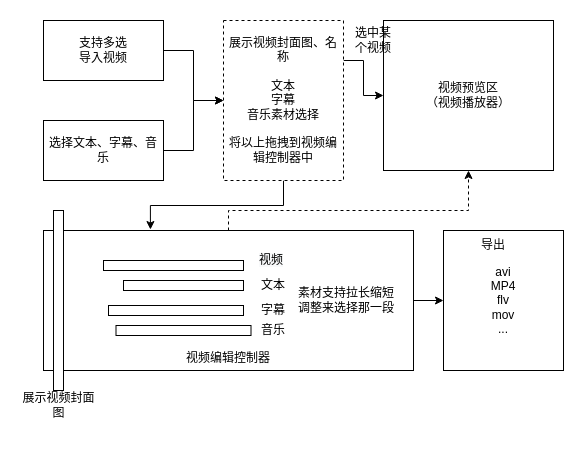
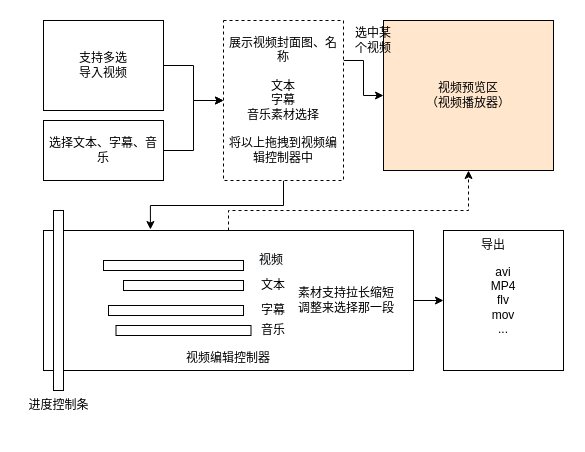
(104, 51) -> (104, 66)
(469, 96) -> (469, 96)
(59, 406) -> (59, 406)
